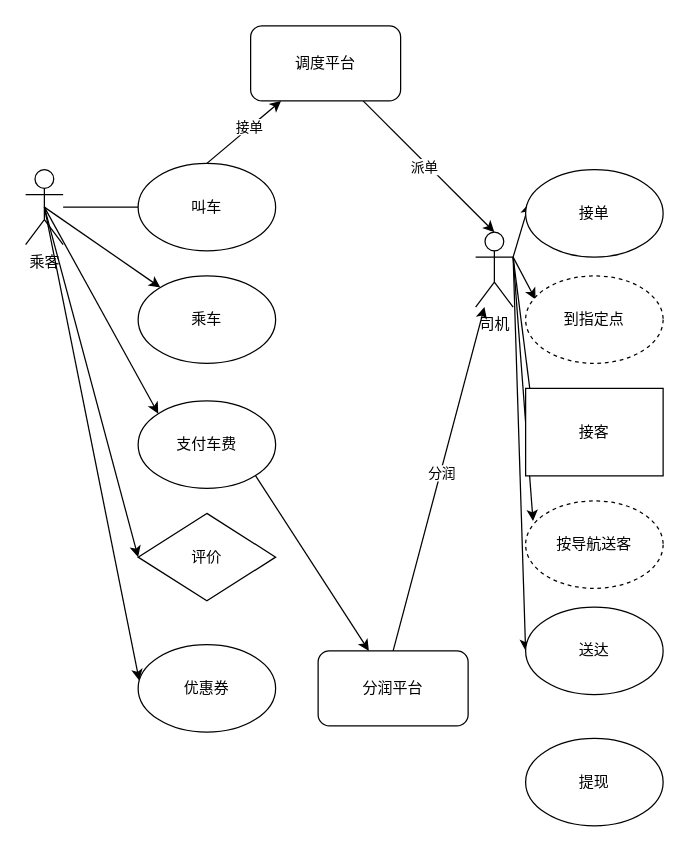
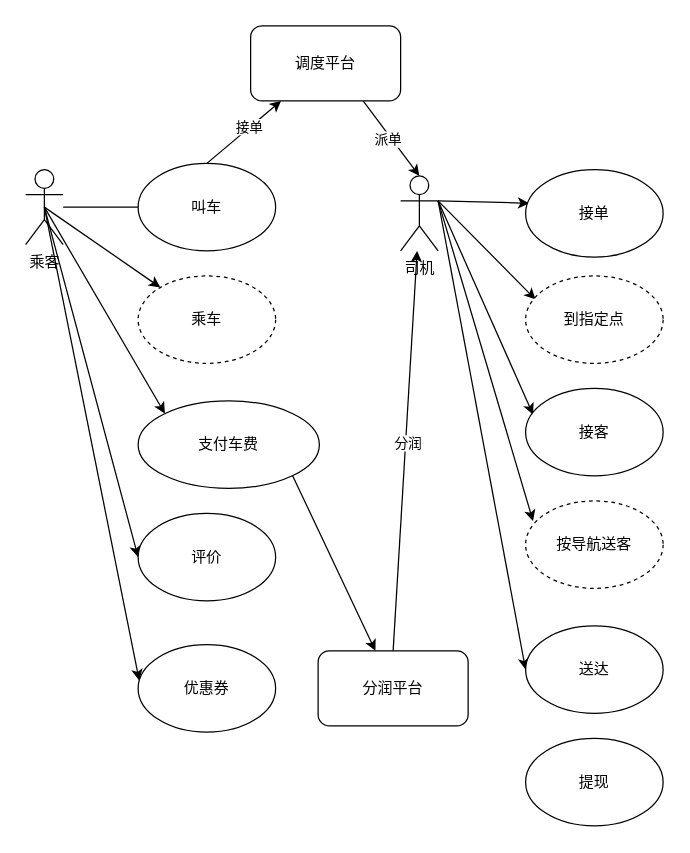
(494, 269) -> (419, 213)
(207, 319) -> (207, 319)
(594, 432) -> (594, 432)
(207, 444) -> (229, 444)
(207, 557) -> (207, 557)
(594, 651) -> (594, 669)
